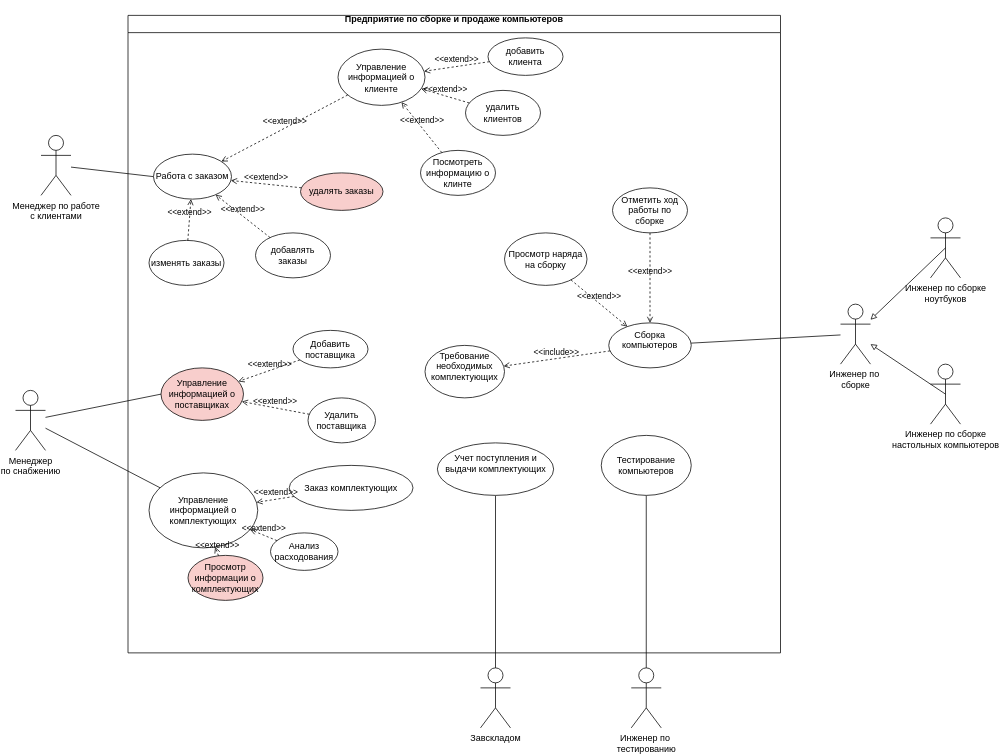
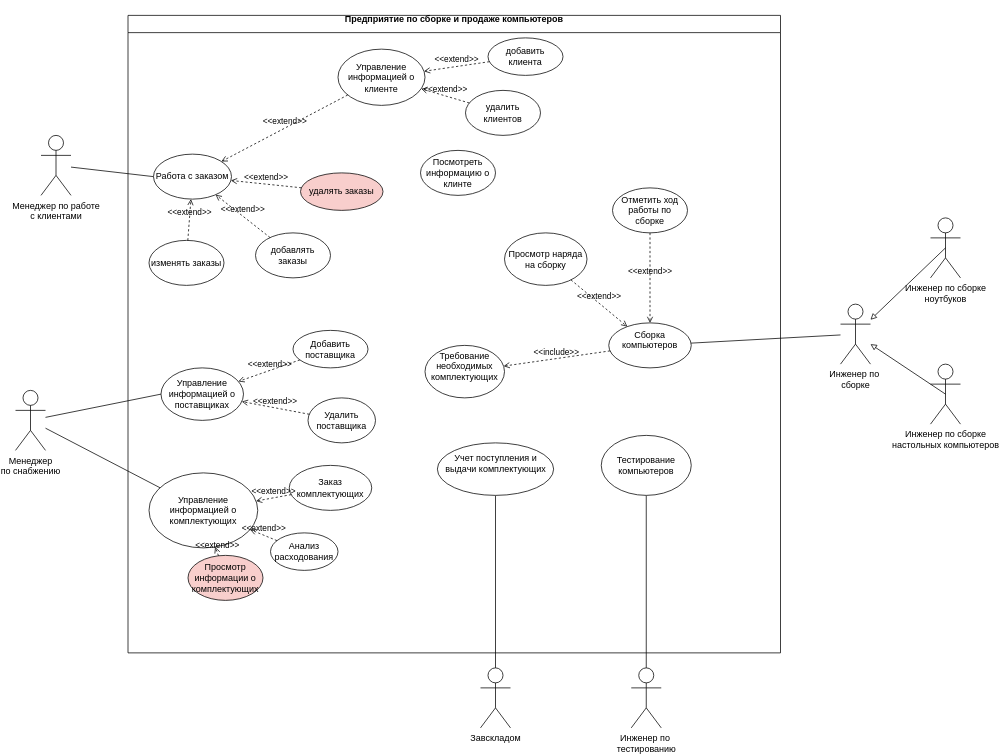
(421, 127) -> none
(202, 394) -> (202, 394)
(351, 488) -> (330, 488)
